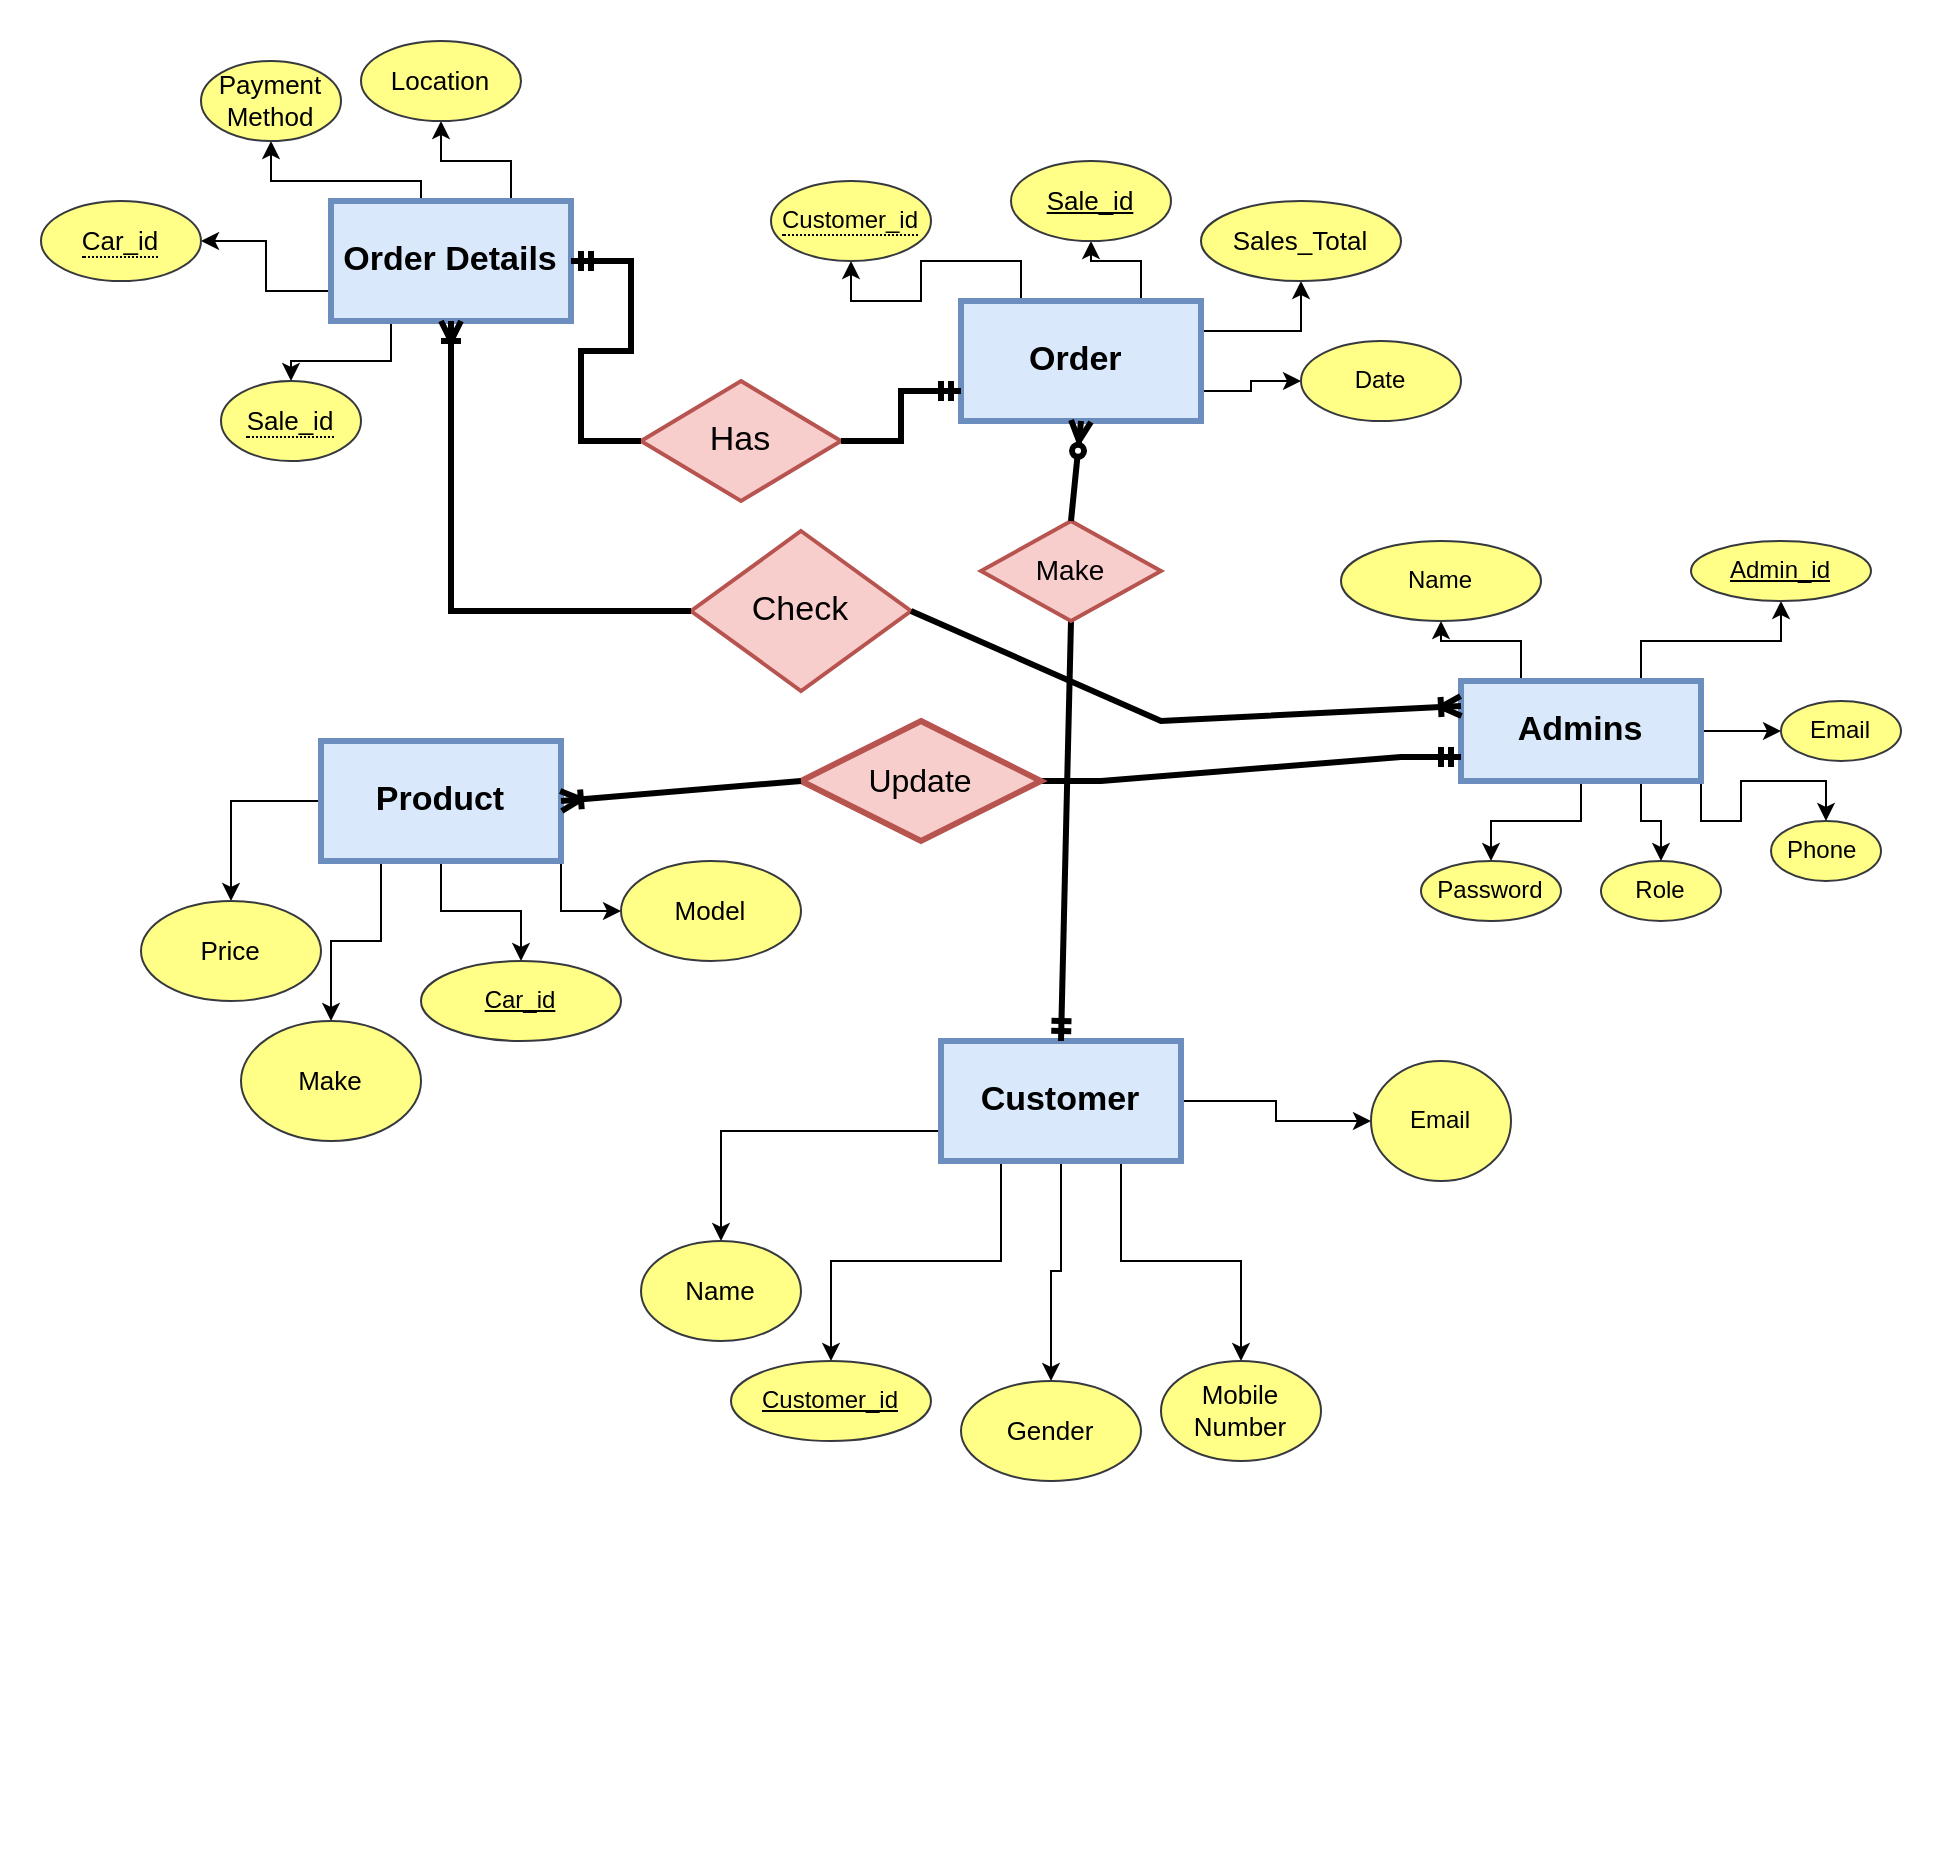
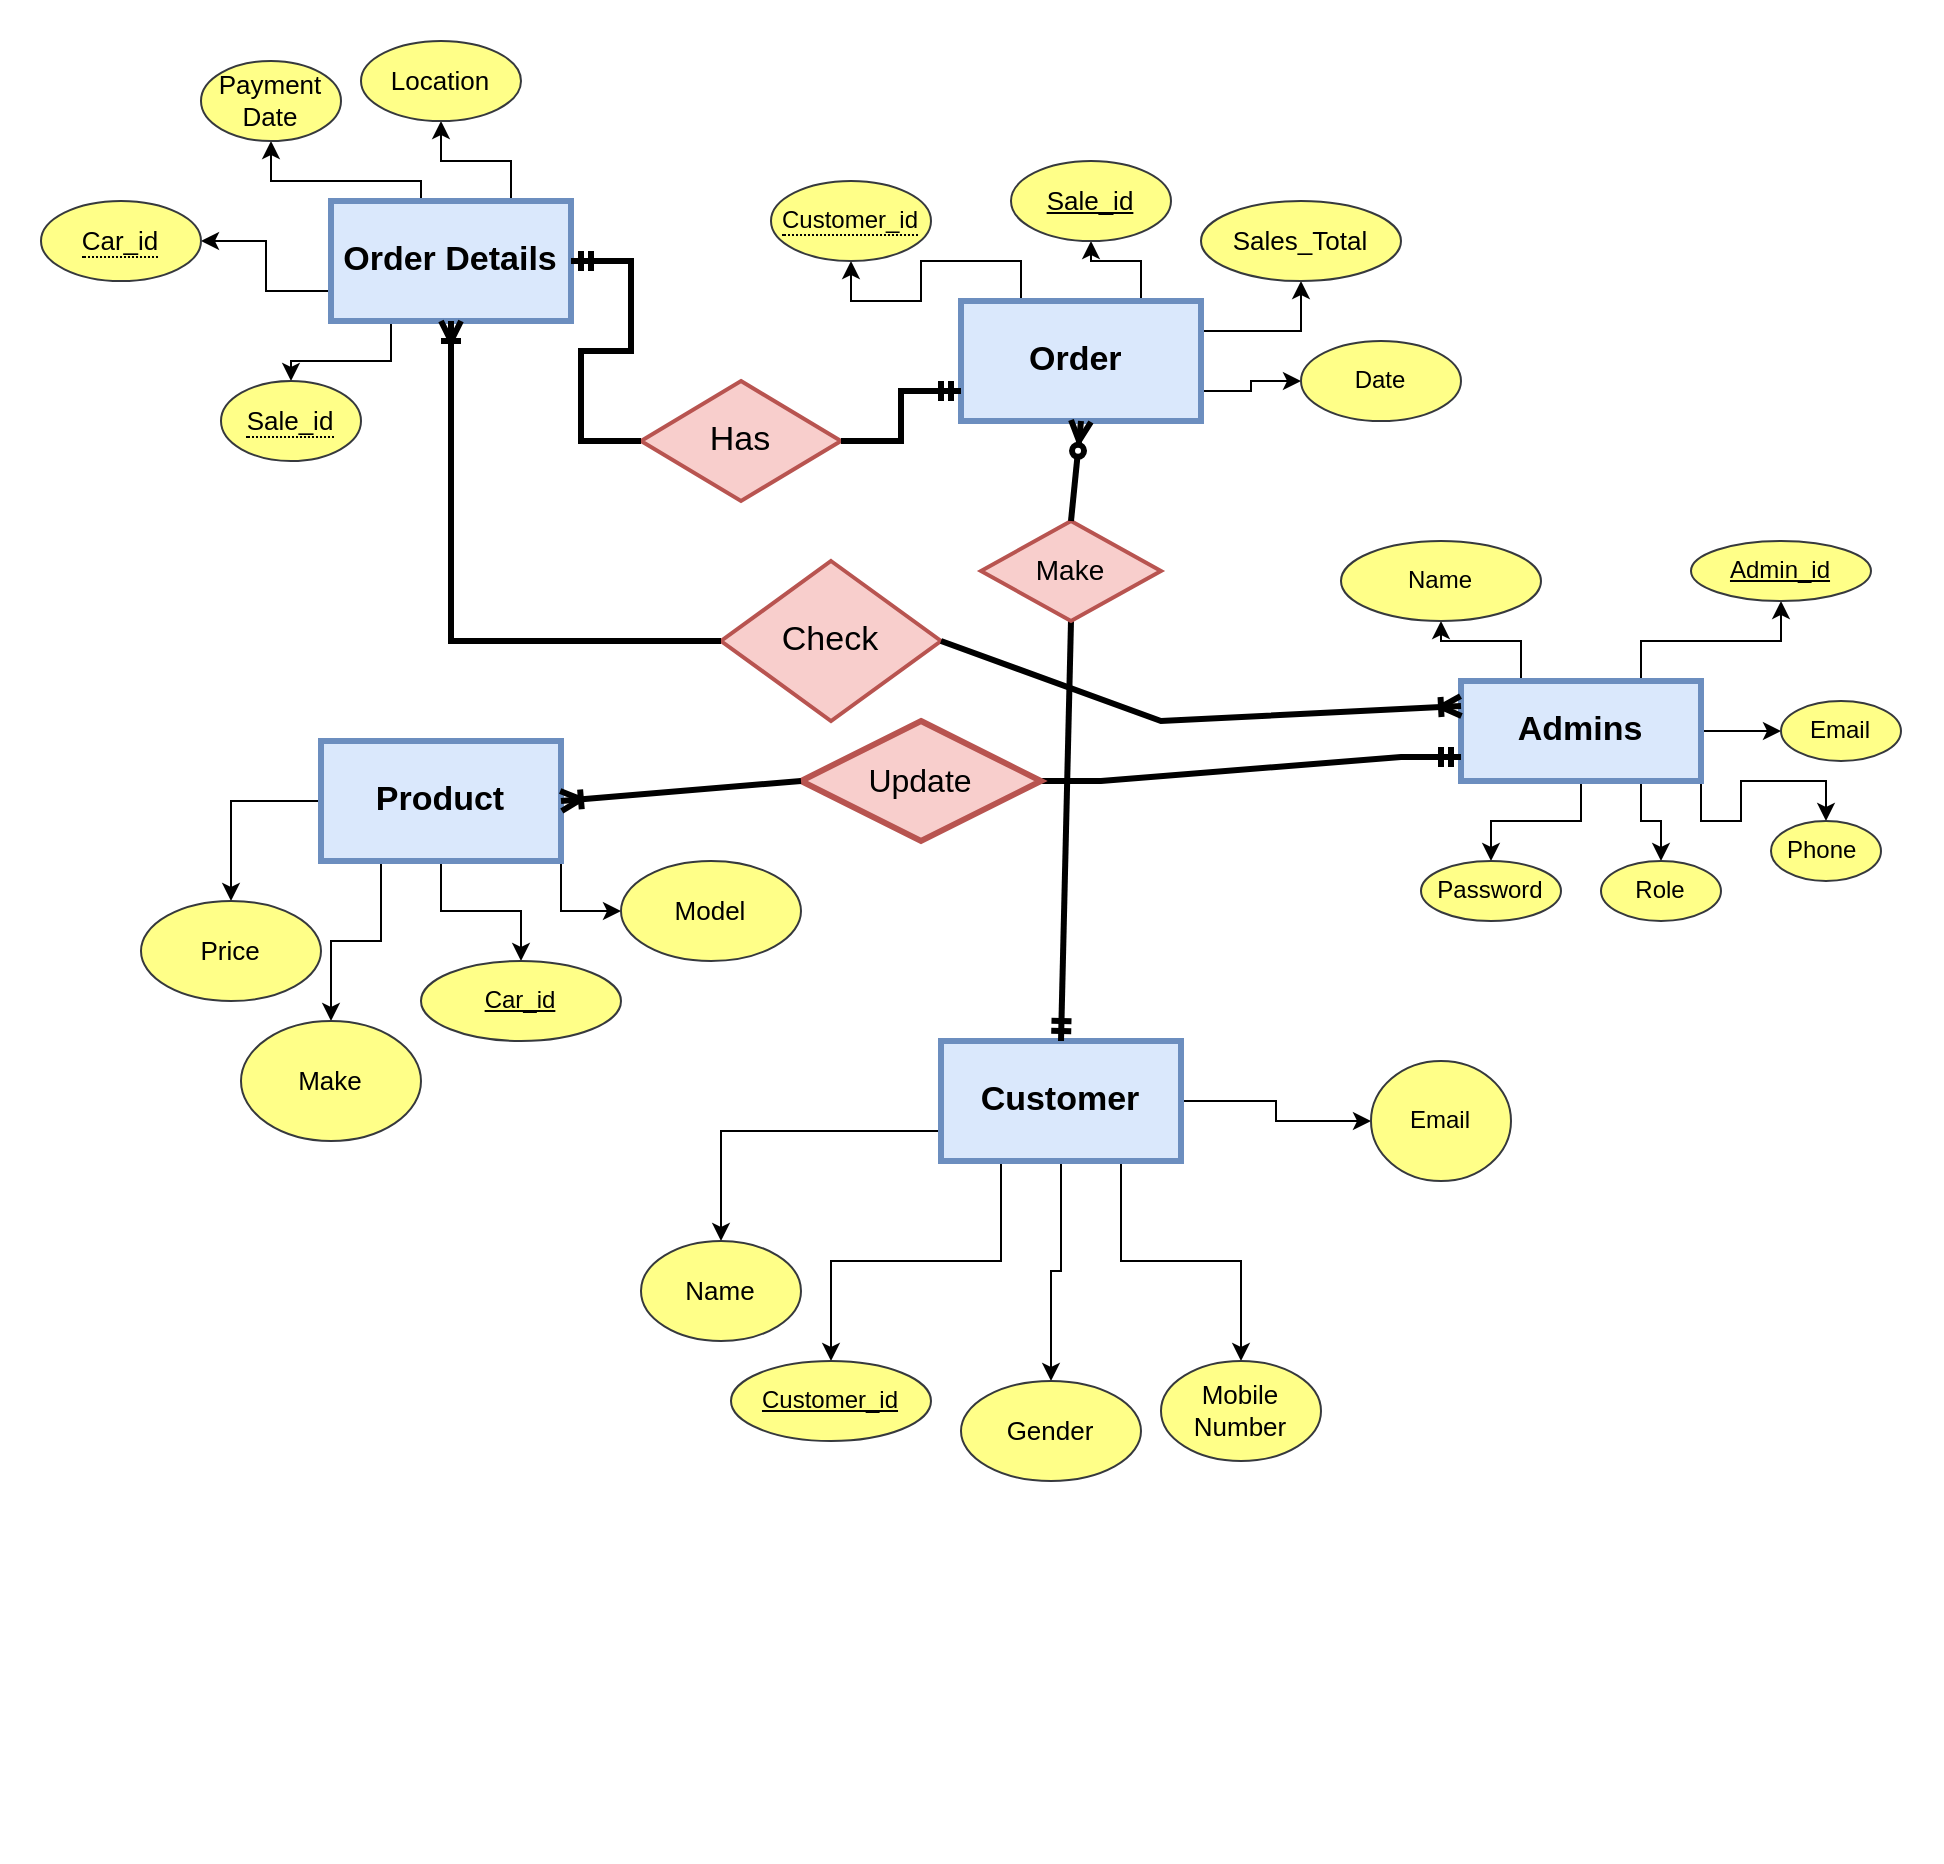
(271, 101) -> (271, 101)
(801, 611) -> (831, 641)
